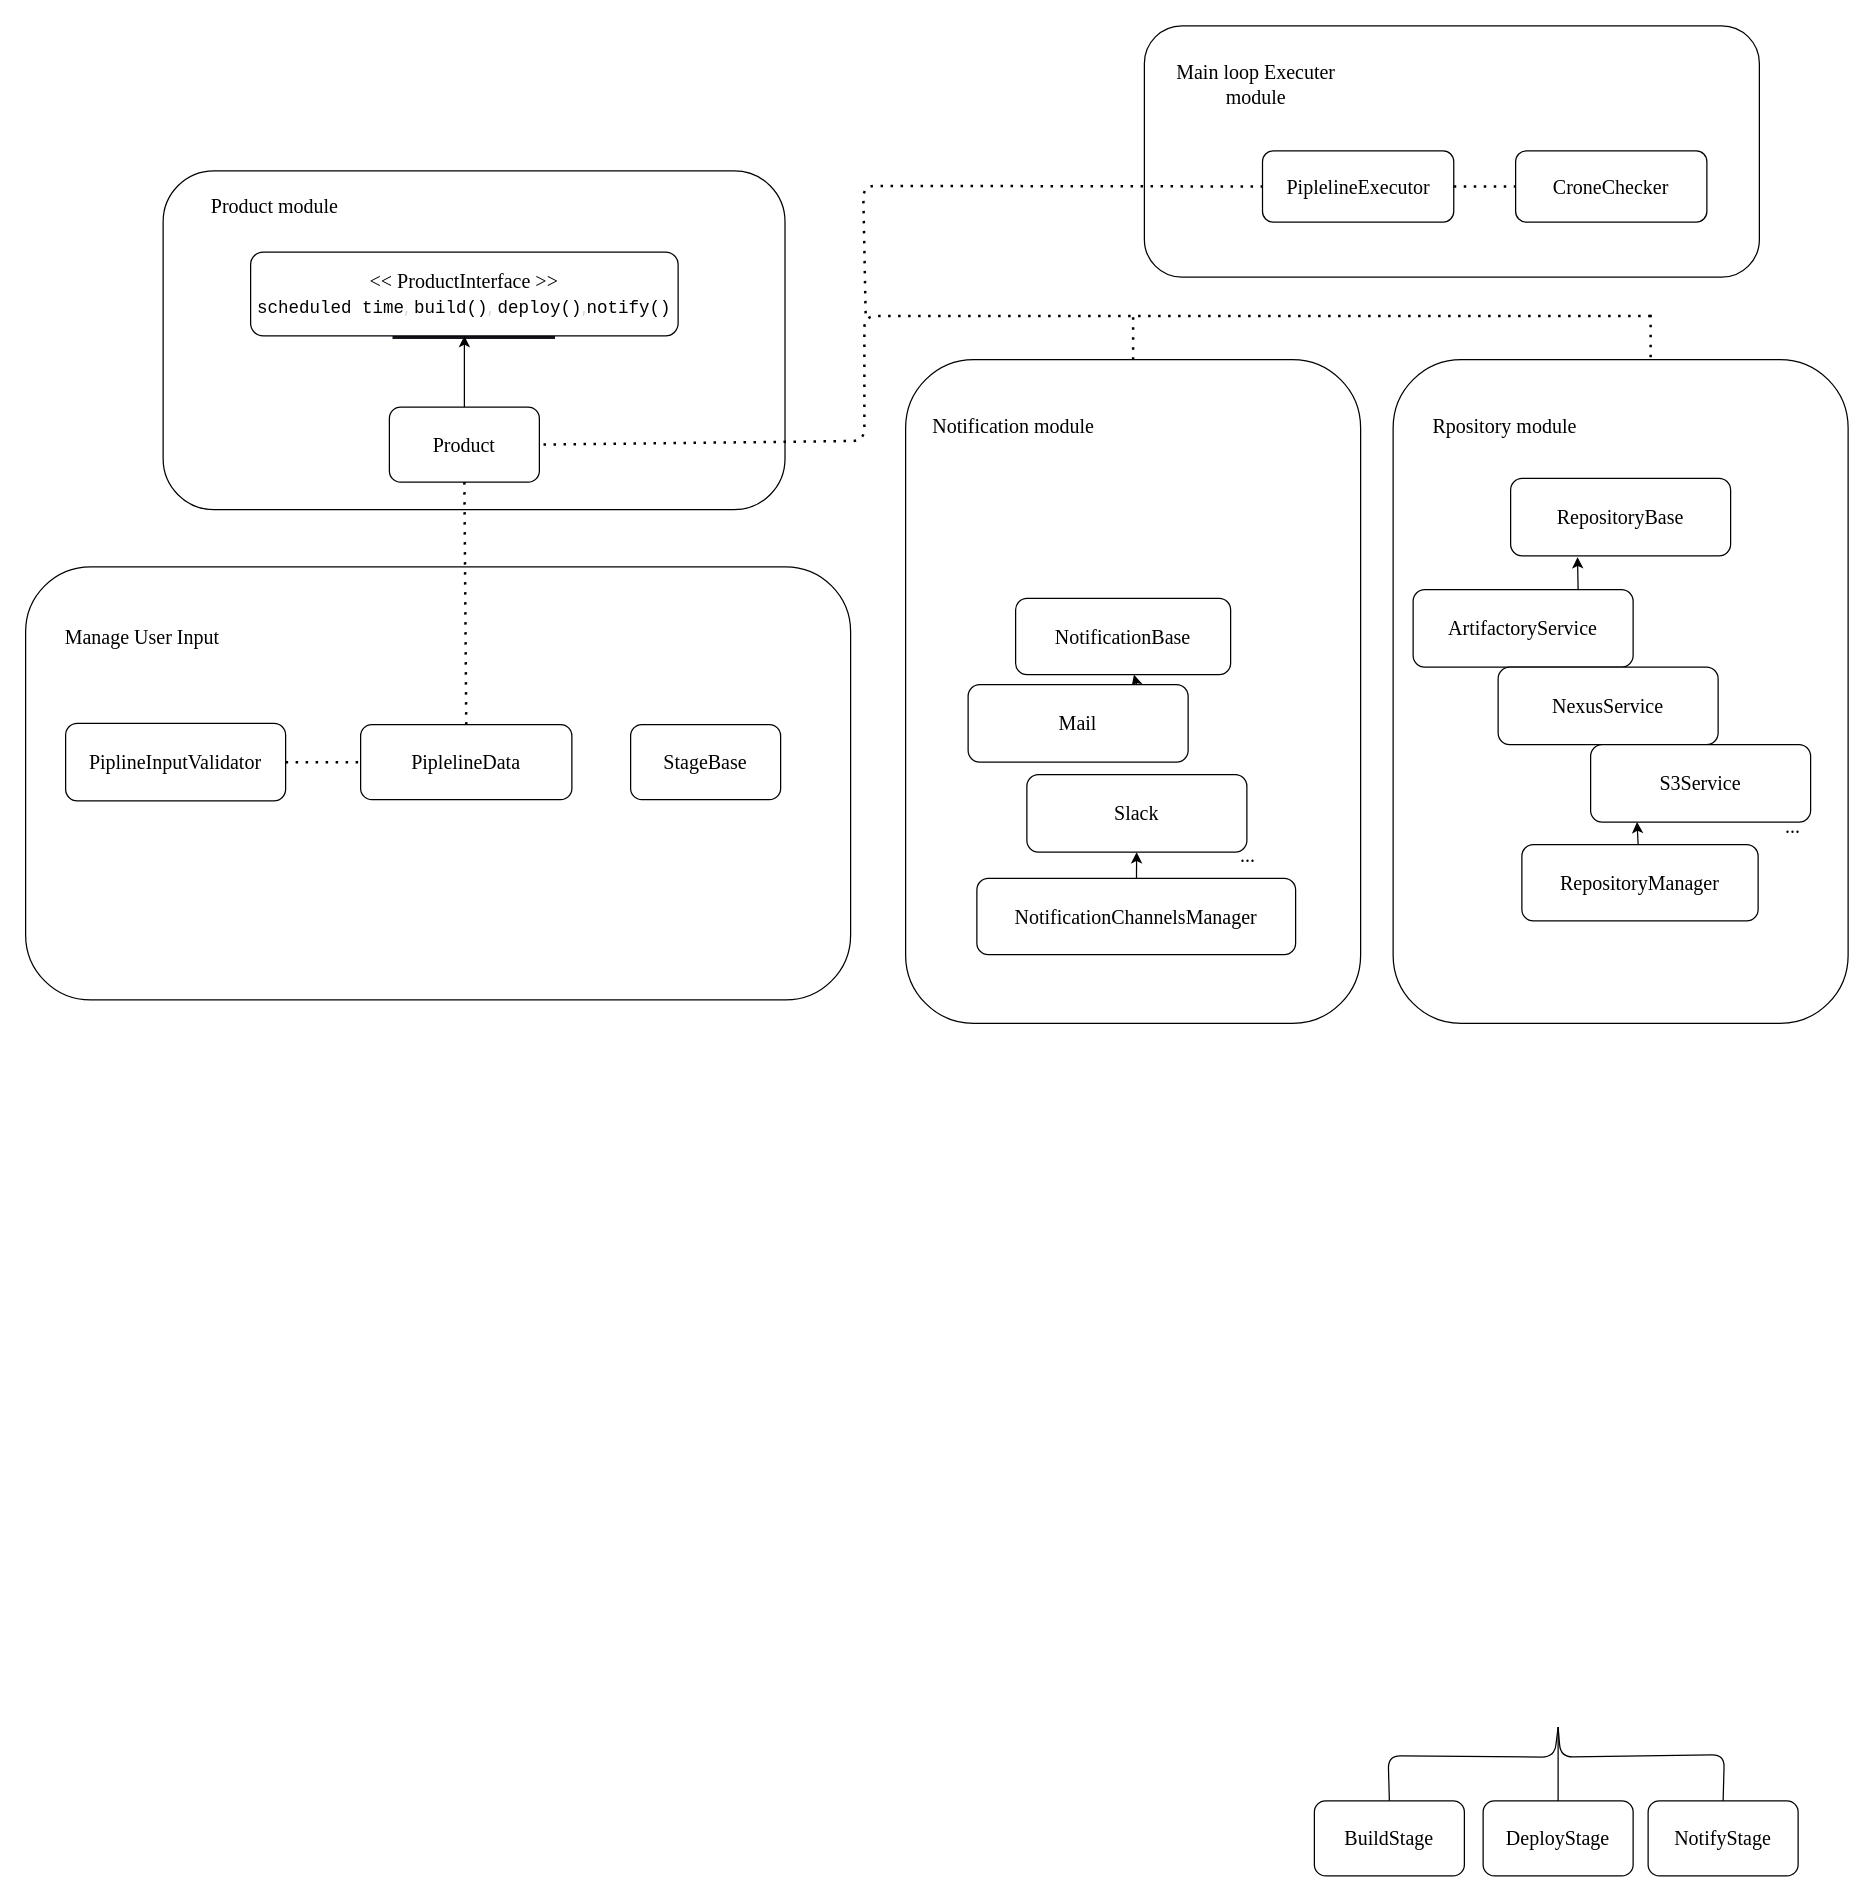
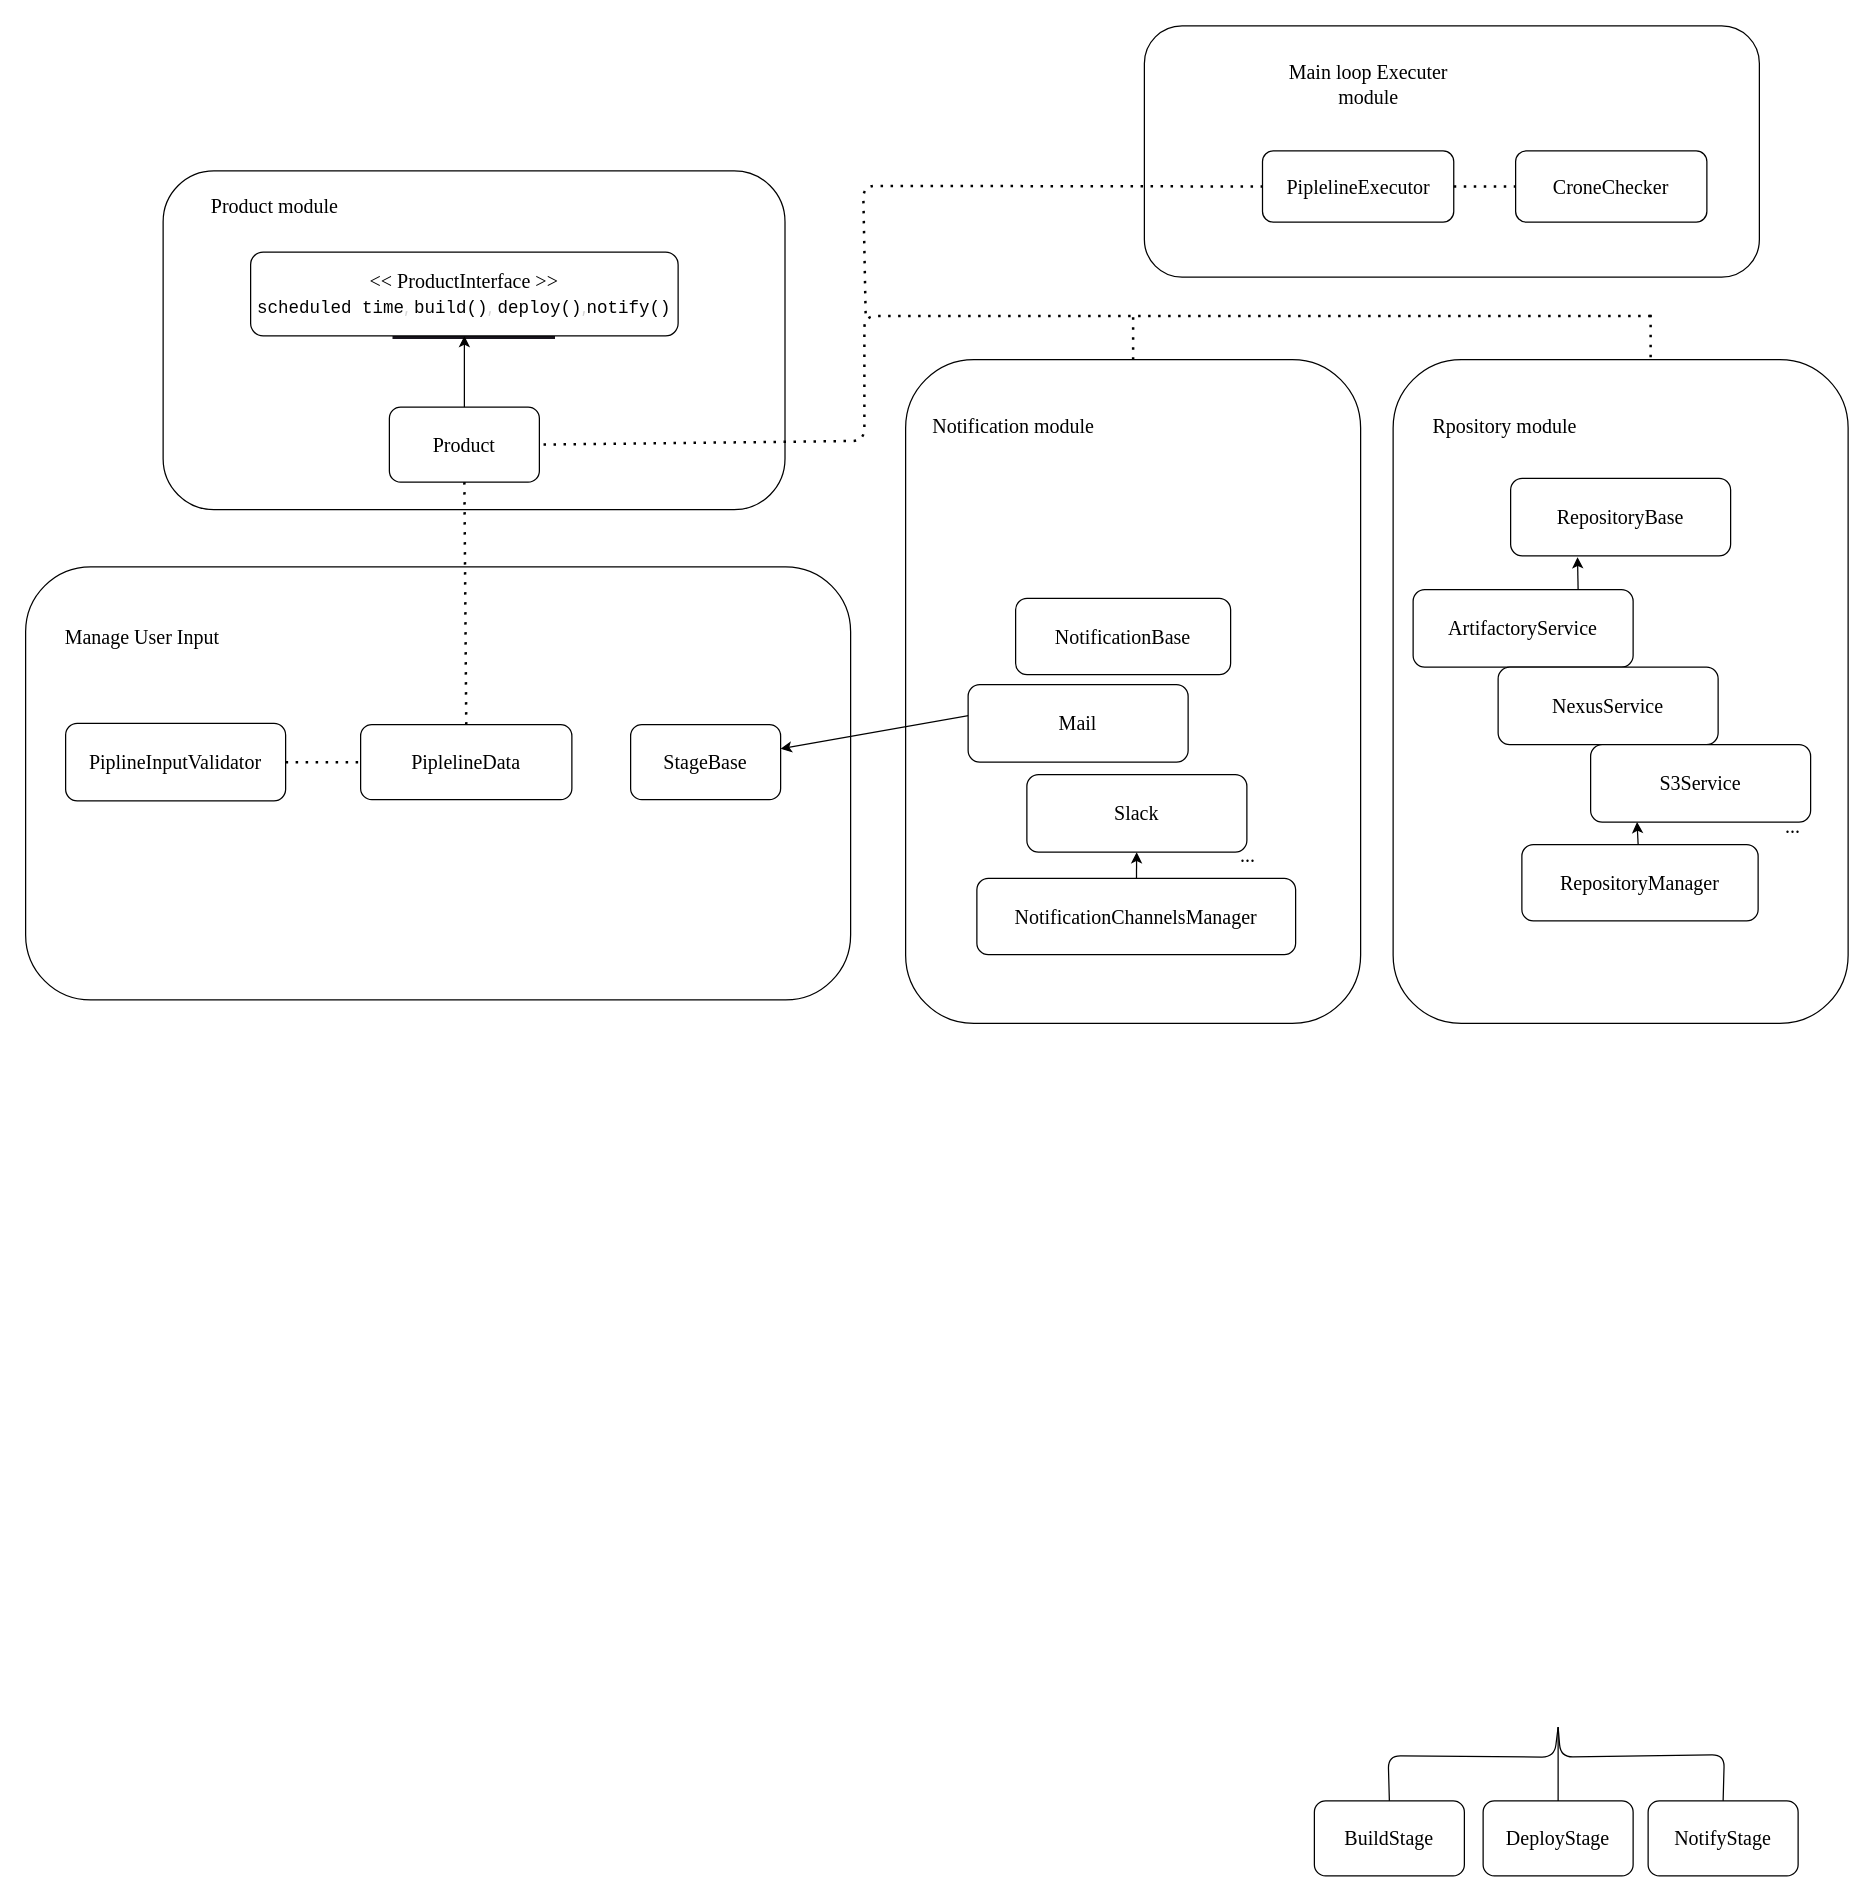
(1256, 84) -> (1369, 84)
(1136, 683) -> (878, 731)
